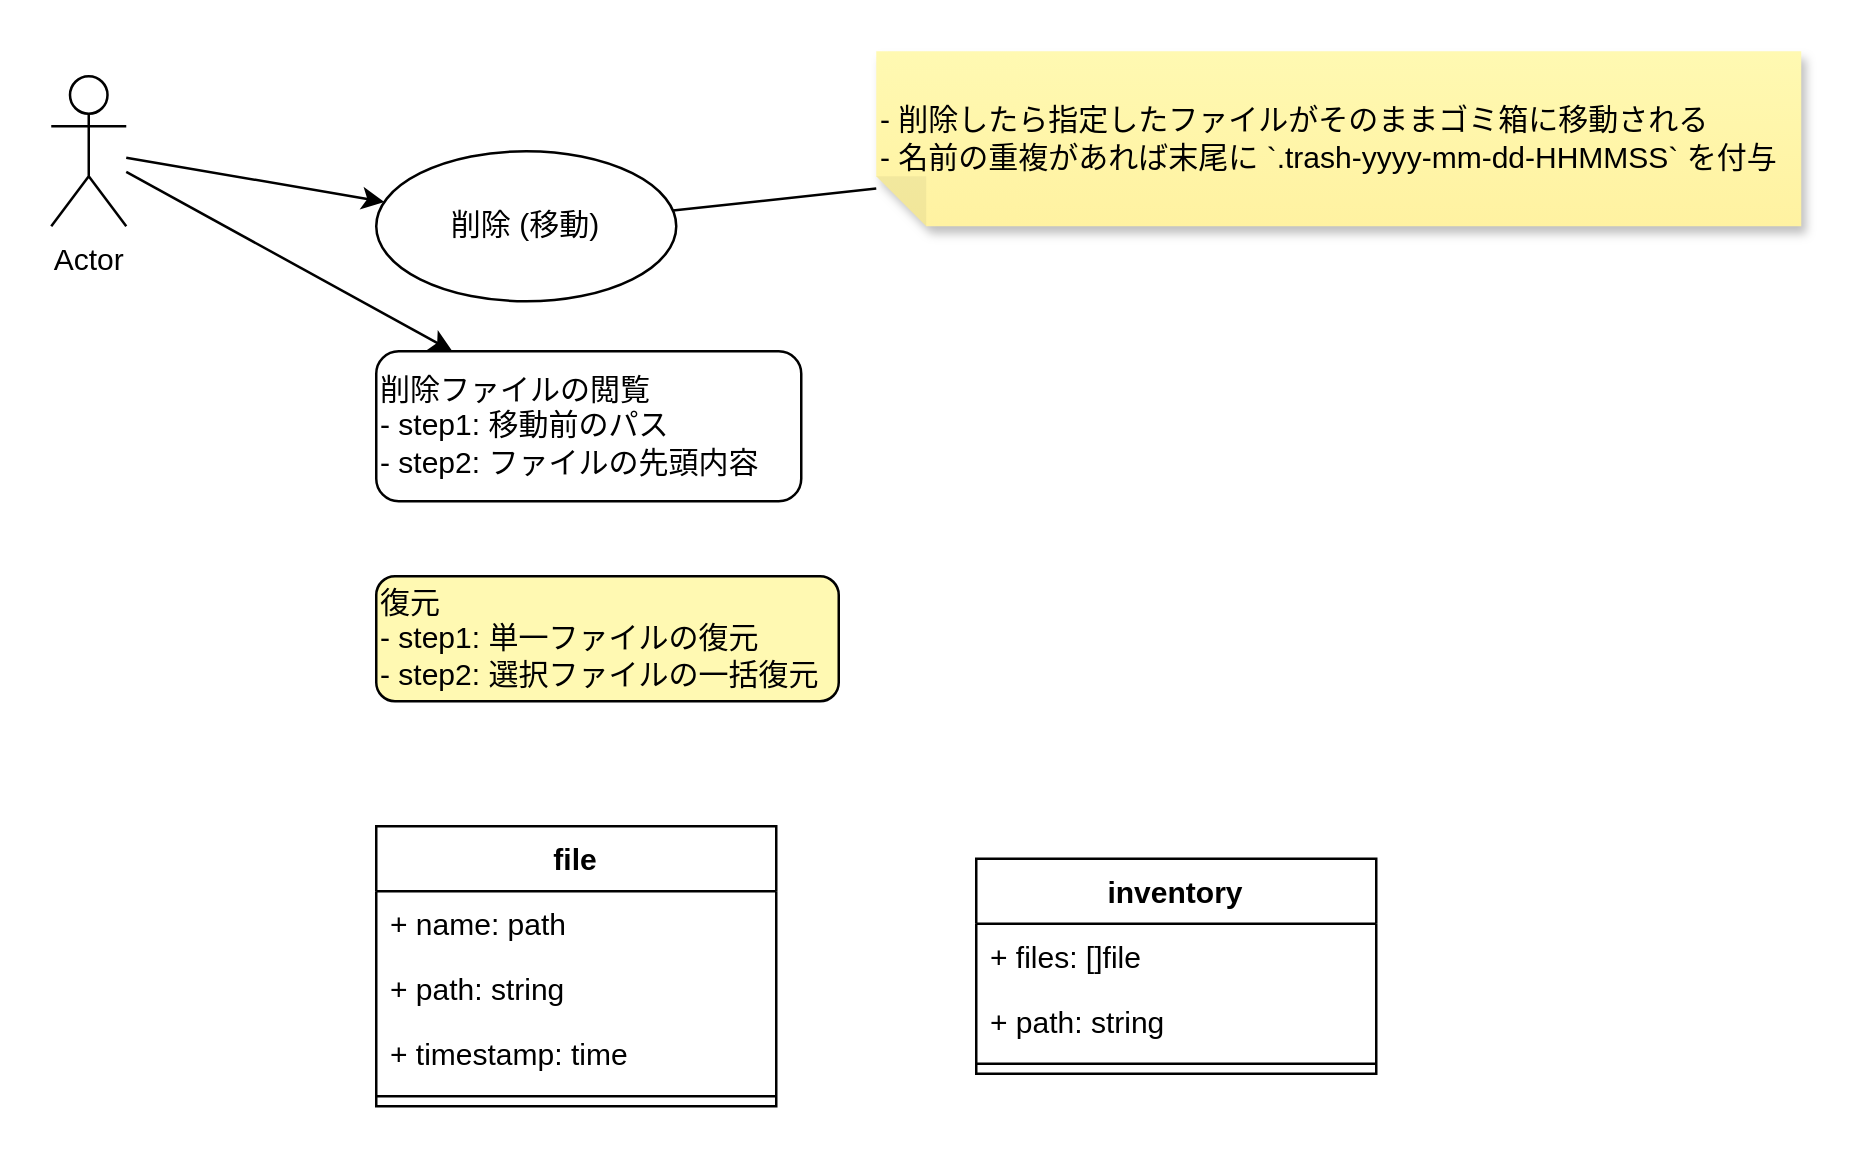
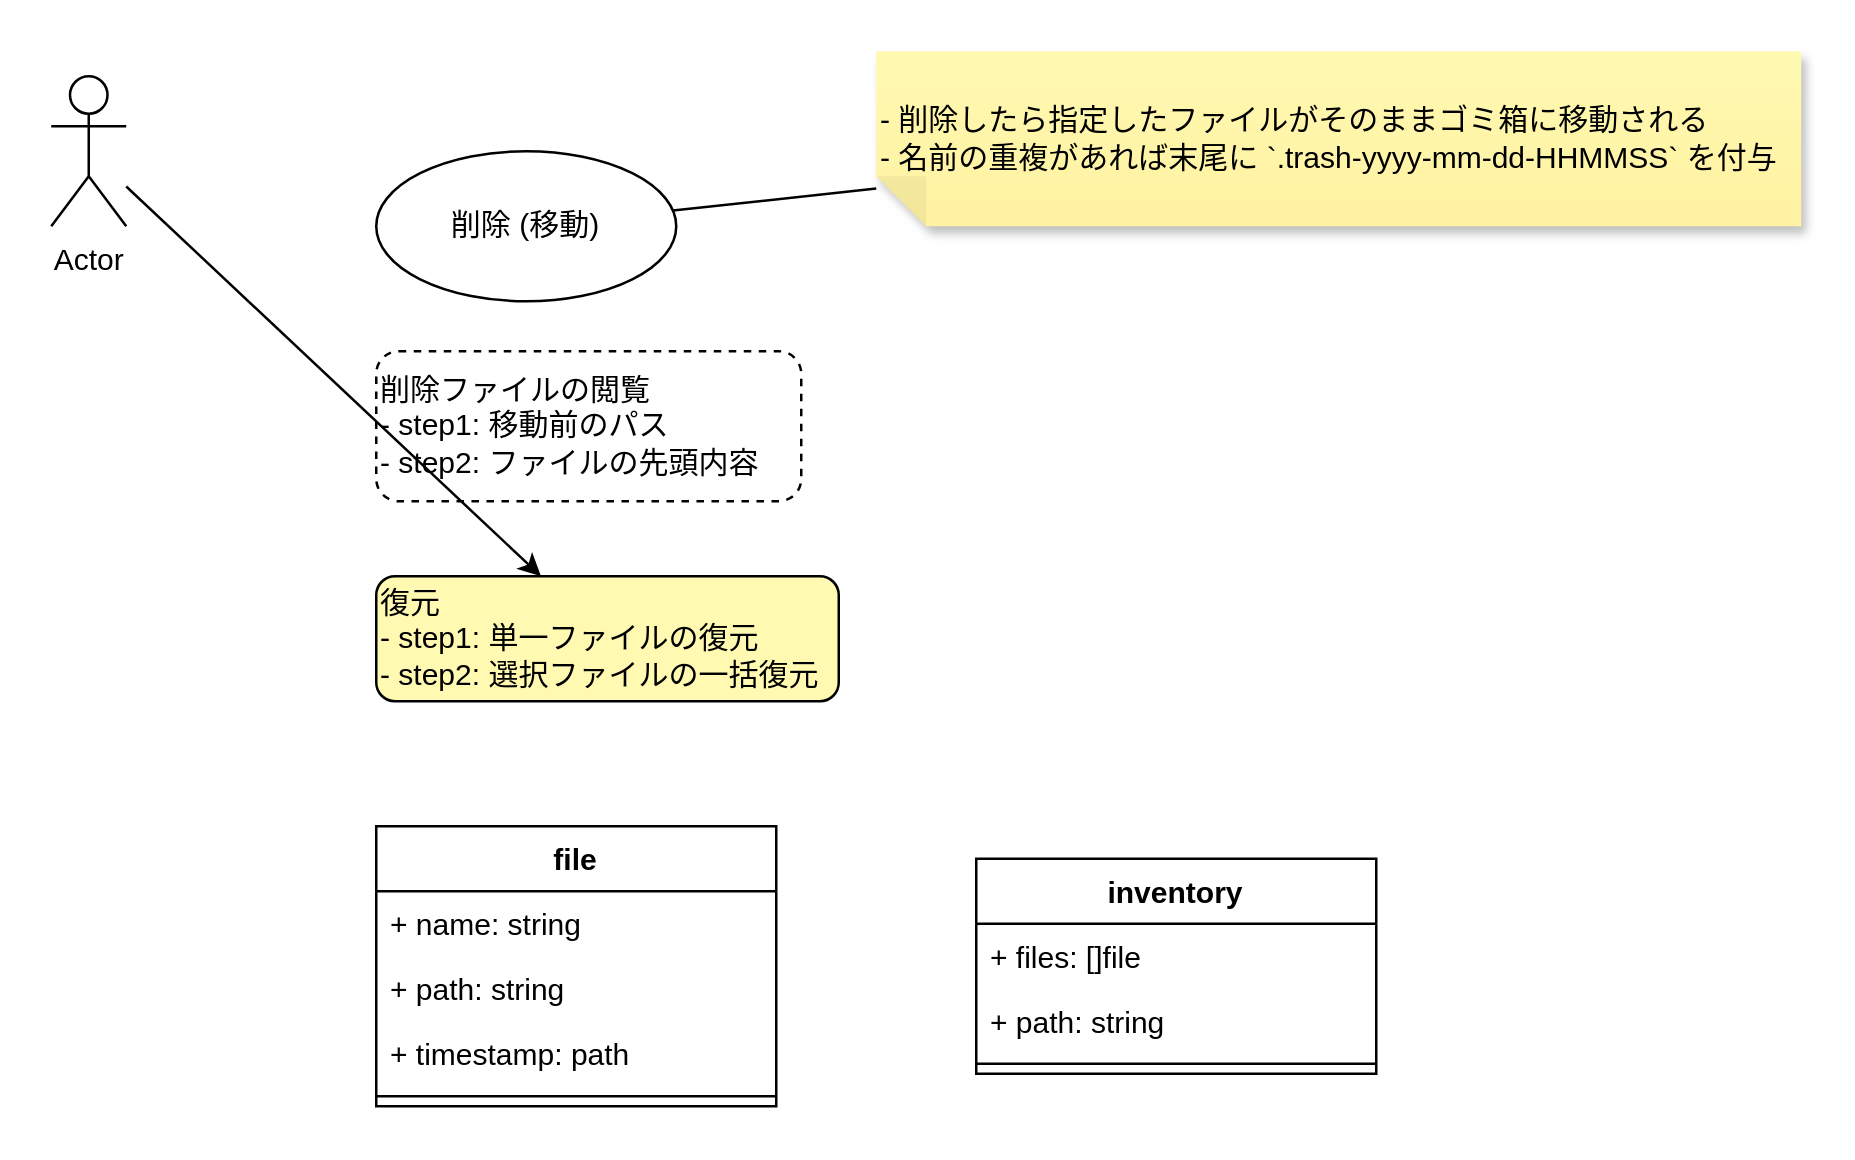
(247, 178) -> none
(282, 258) -> none
none -> (327, 376)
(589, 426) -> (589, 426)
(480, 927) -> (493, 927)
(515, 1057) -> (518, 1057)
